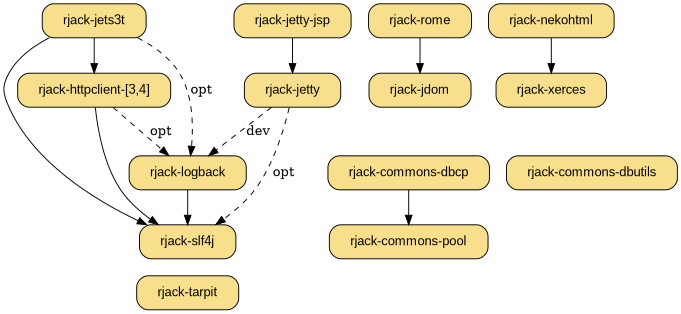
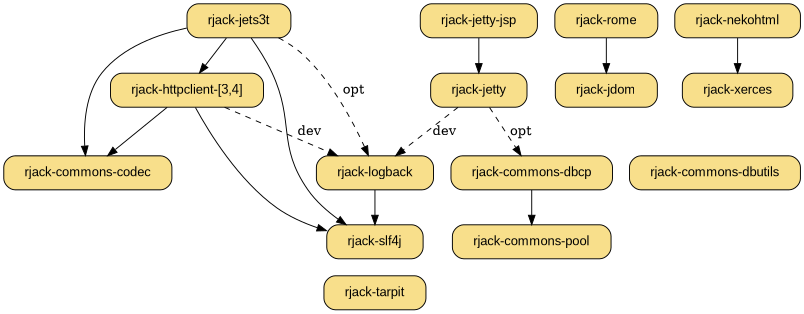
(161, 132) -> (310, 132)
(267, 170) -> (503, 127)
none -> (88, 173)
